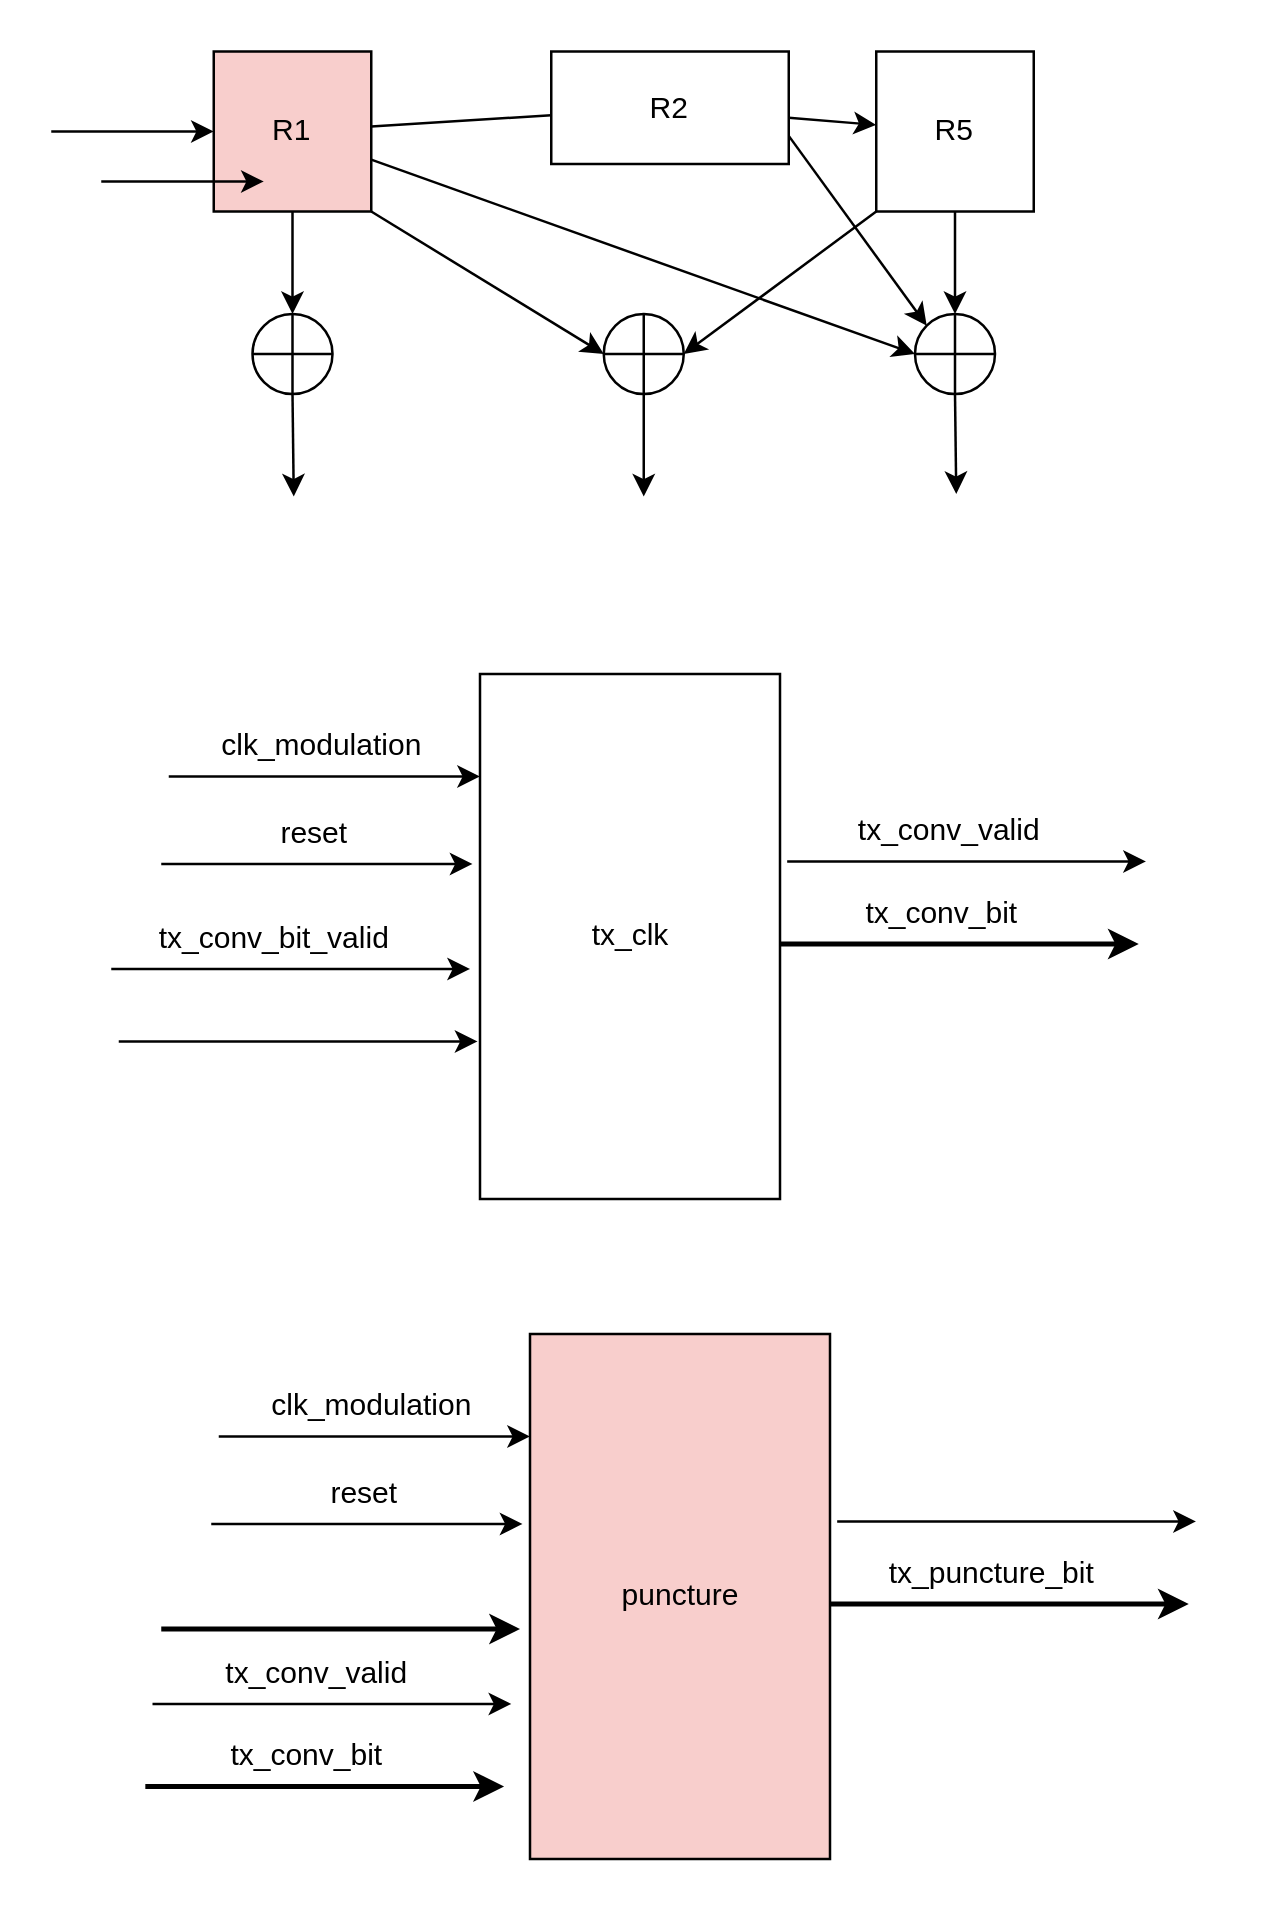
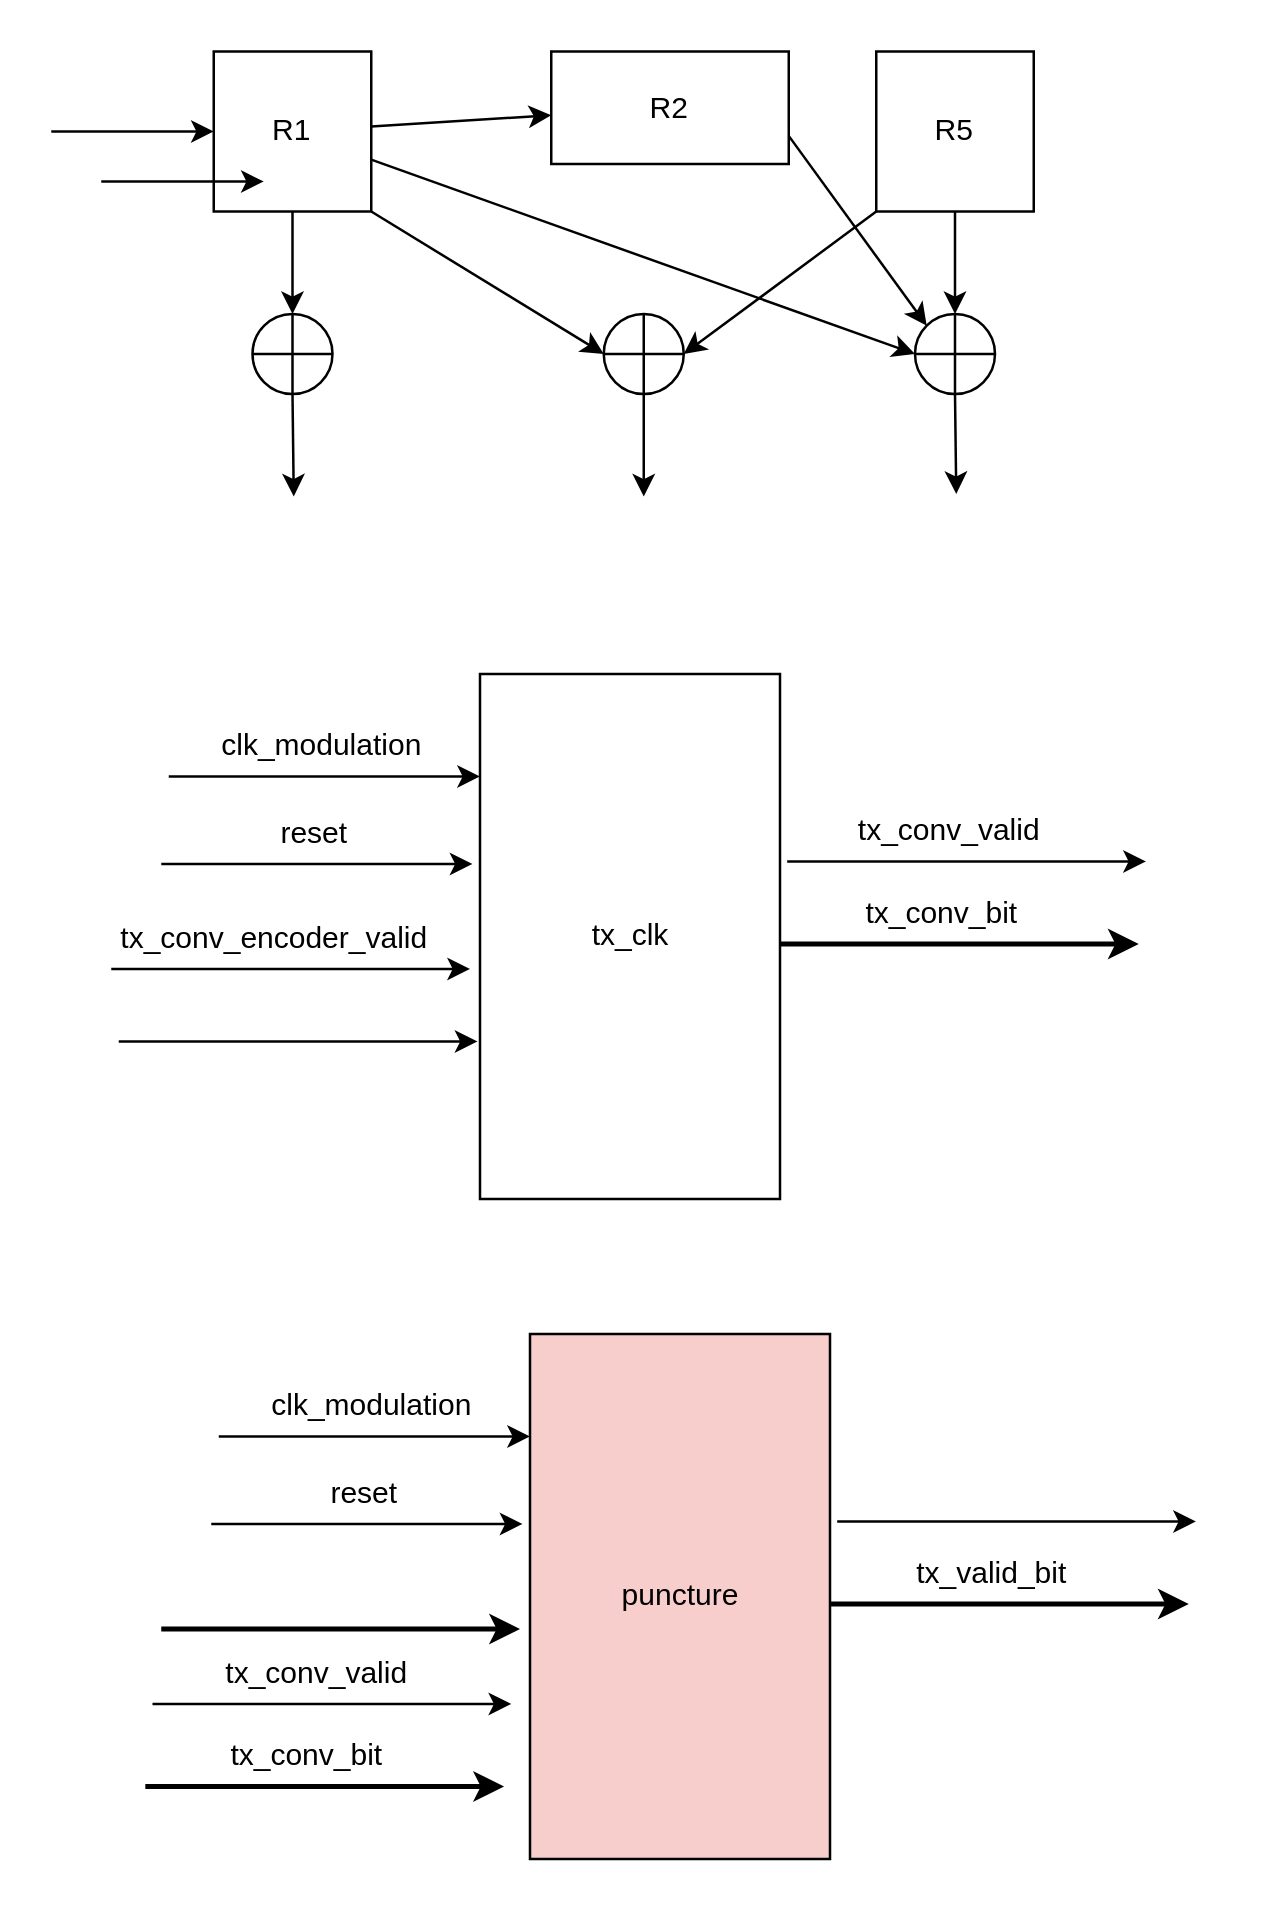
(539, 116) -> (533, 116)
(824, 120) -> none
(293, 131) -> (293, 131)
(275, 939) -> (275, 939)
(993, 1574) -> (993, 1574)
